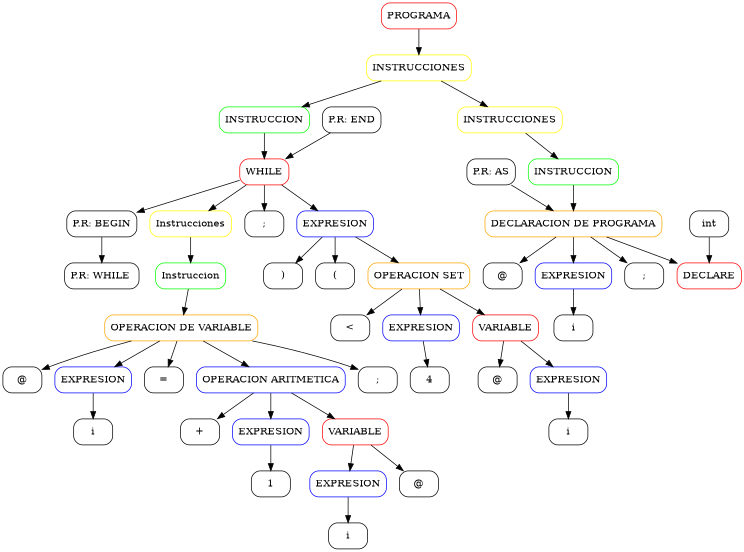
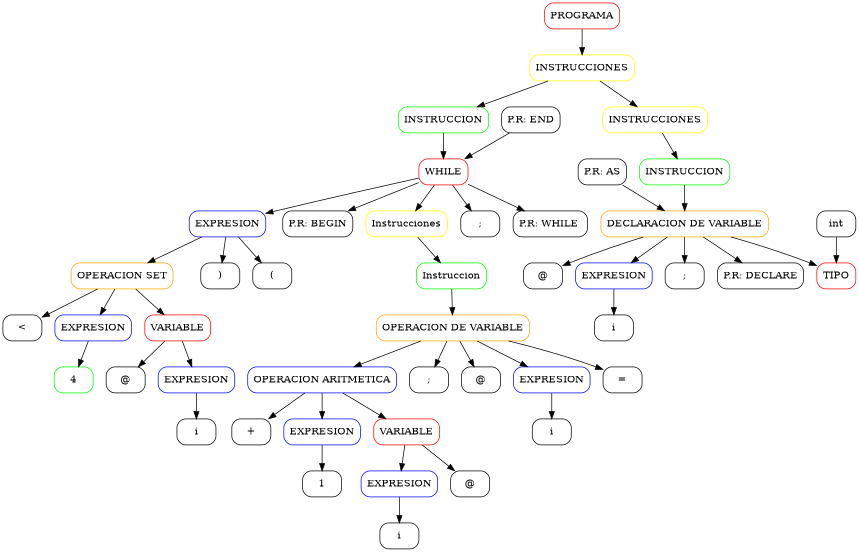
(573, 224) -> (685, 224)
(102, 246) -> (493, 196)
(709, 276) -> (836, 276)
none -> (760, 276)
(430, 380) -> (74, 380)
